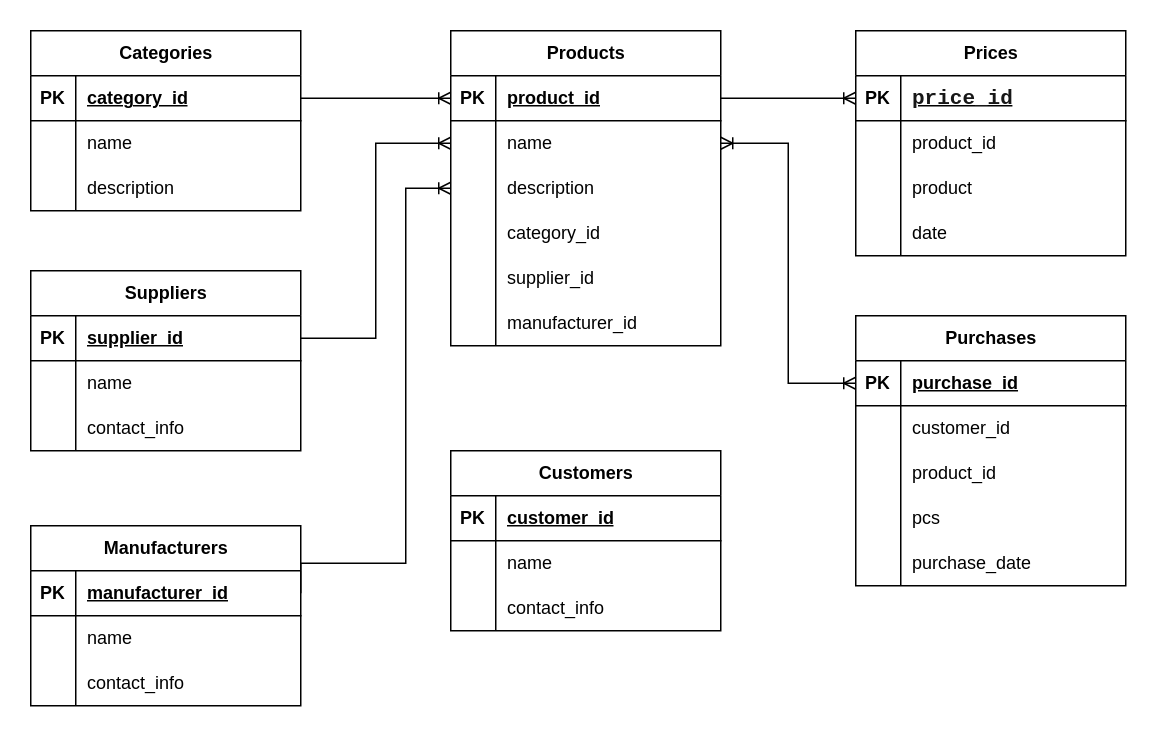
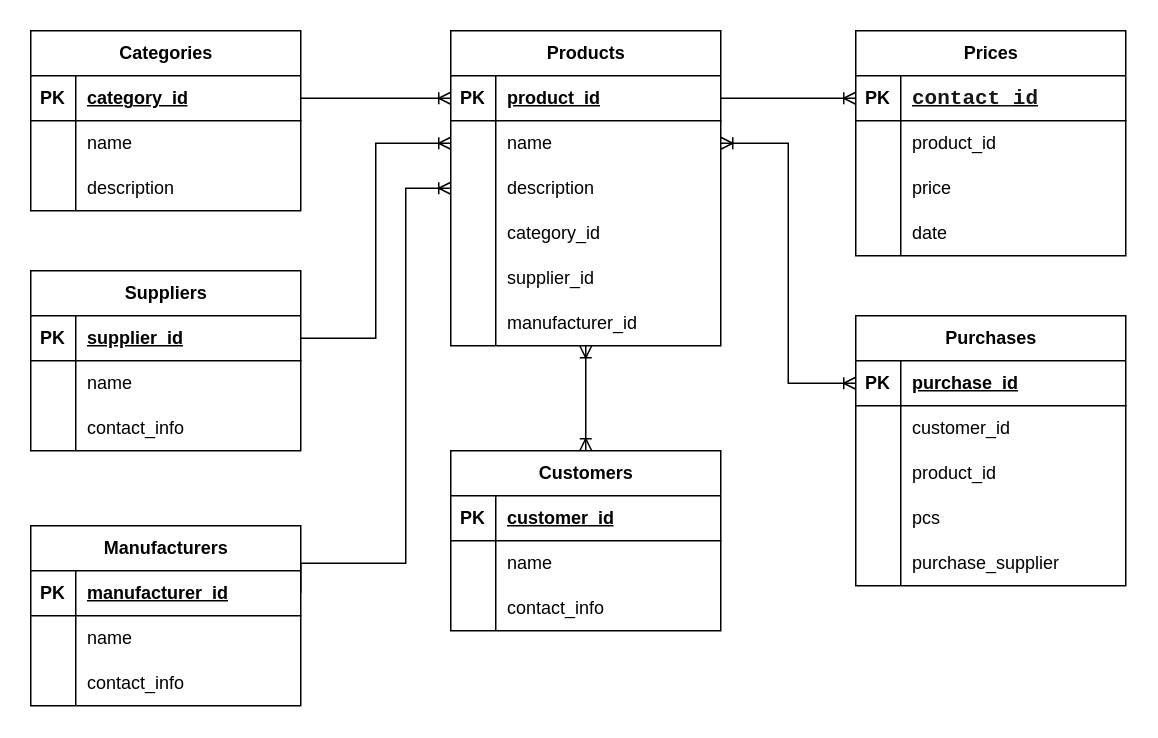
(948, 98) -> (961, 98)
(948, 188) -> (936, 188)
none -> (586, 400)
(978, 563) -> (994, 563)
